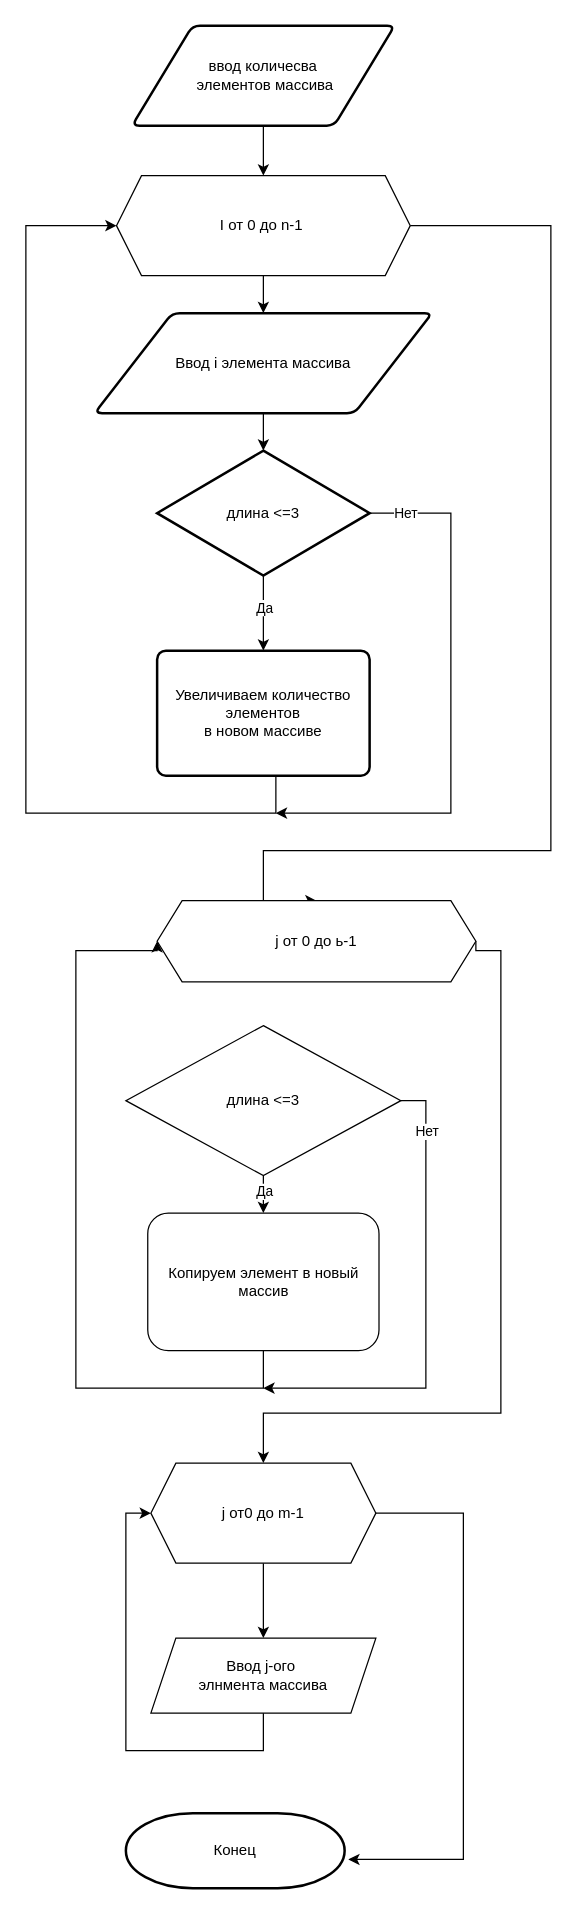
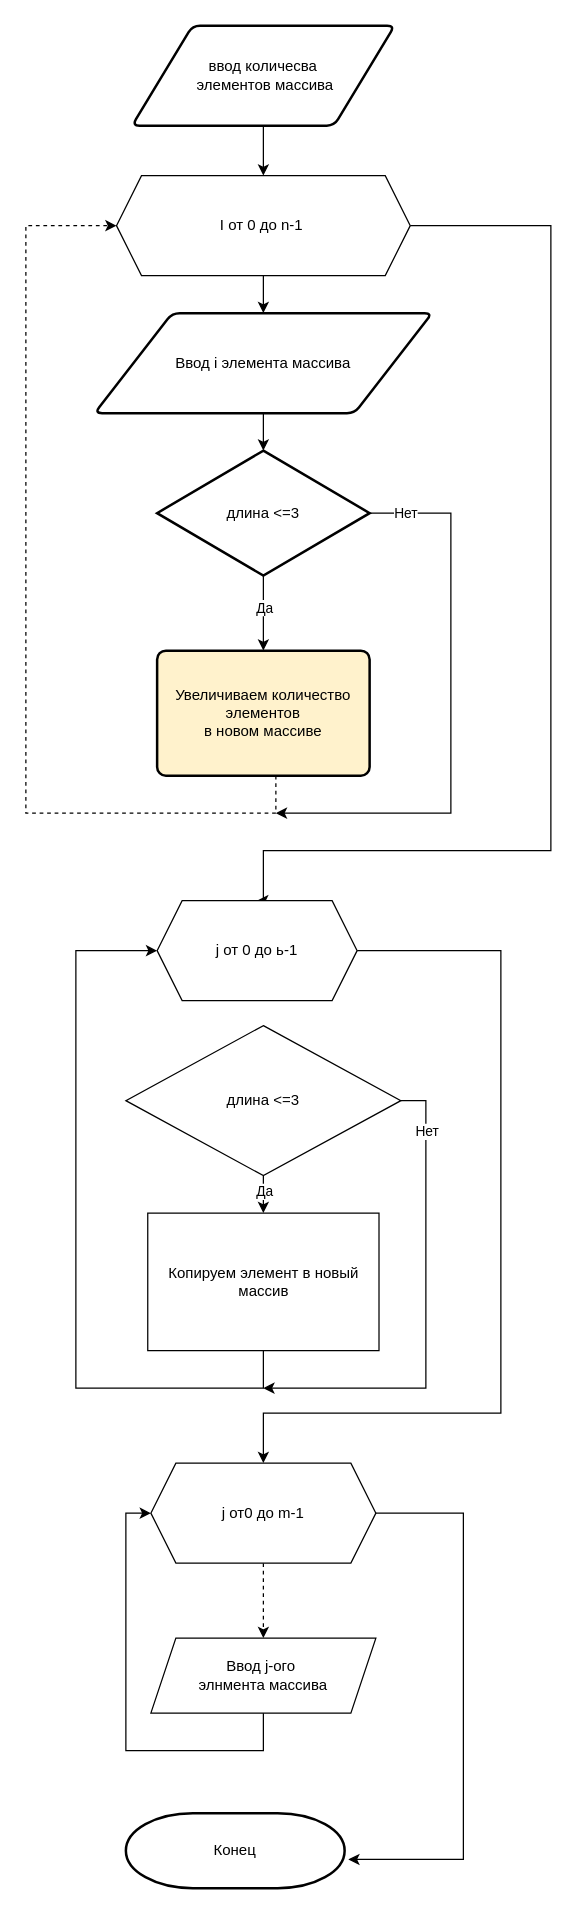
(26, 621) -> (26, 621)
(263, 713) -> (263, 713)
(316, 941) -> (257, 951)
(263, 1282) -> (263, 1282)
(263, 1597) -> (263, 1597)
